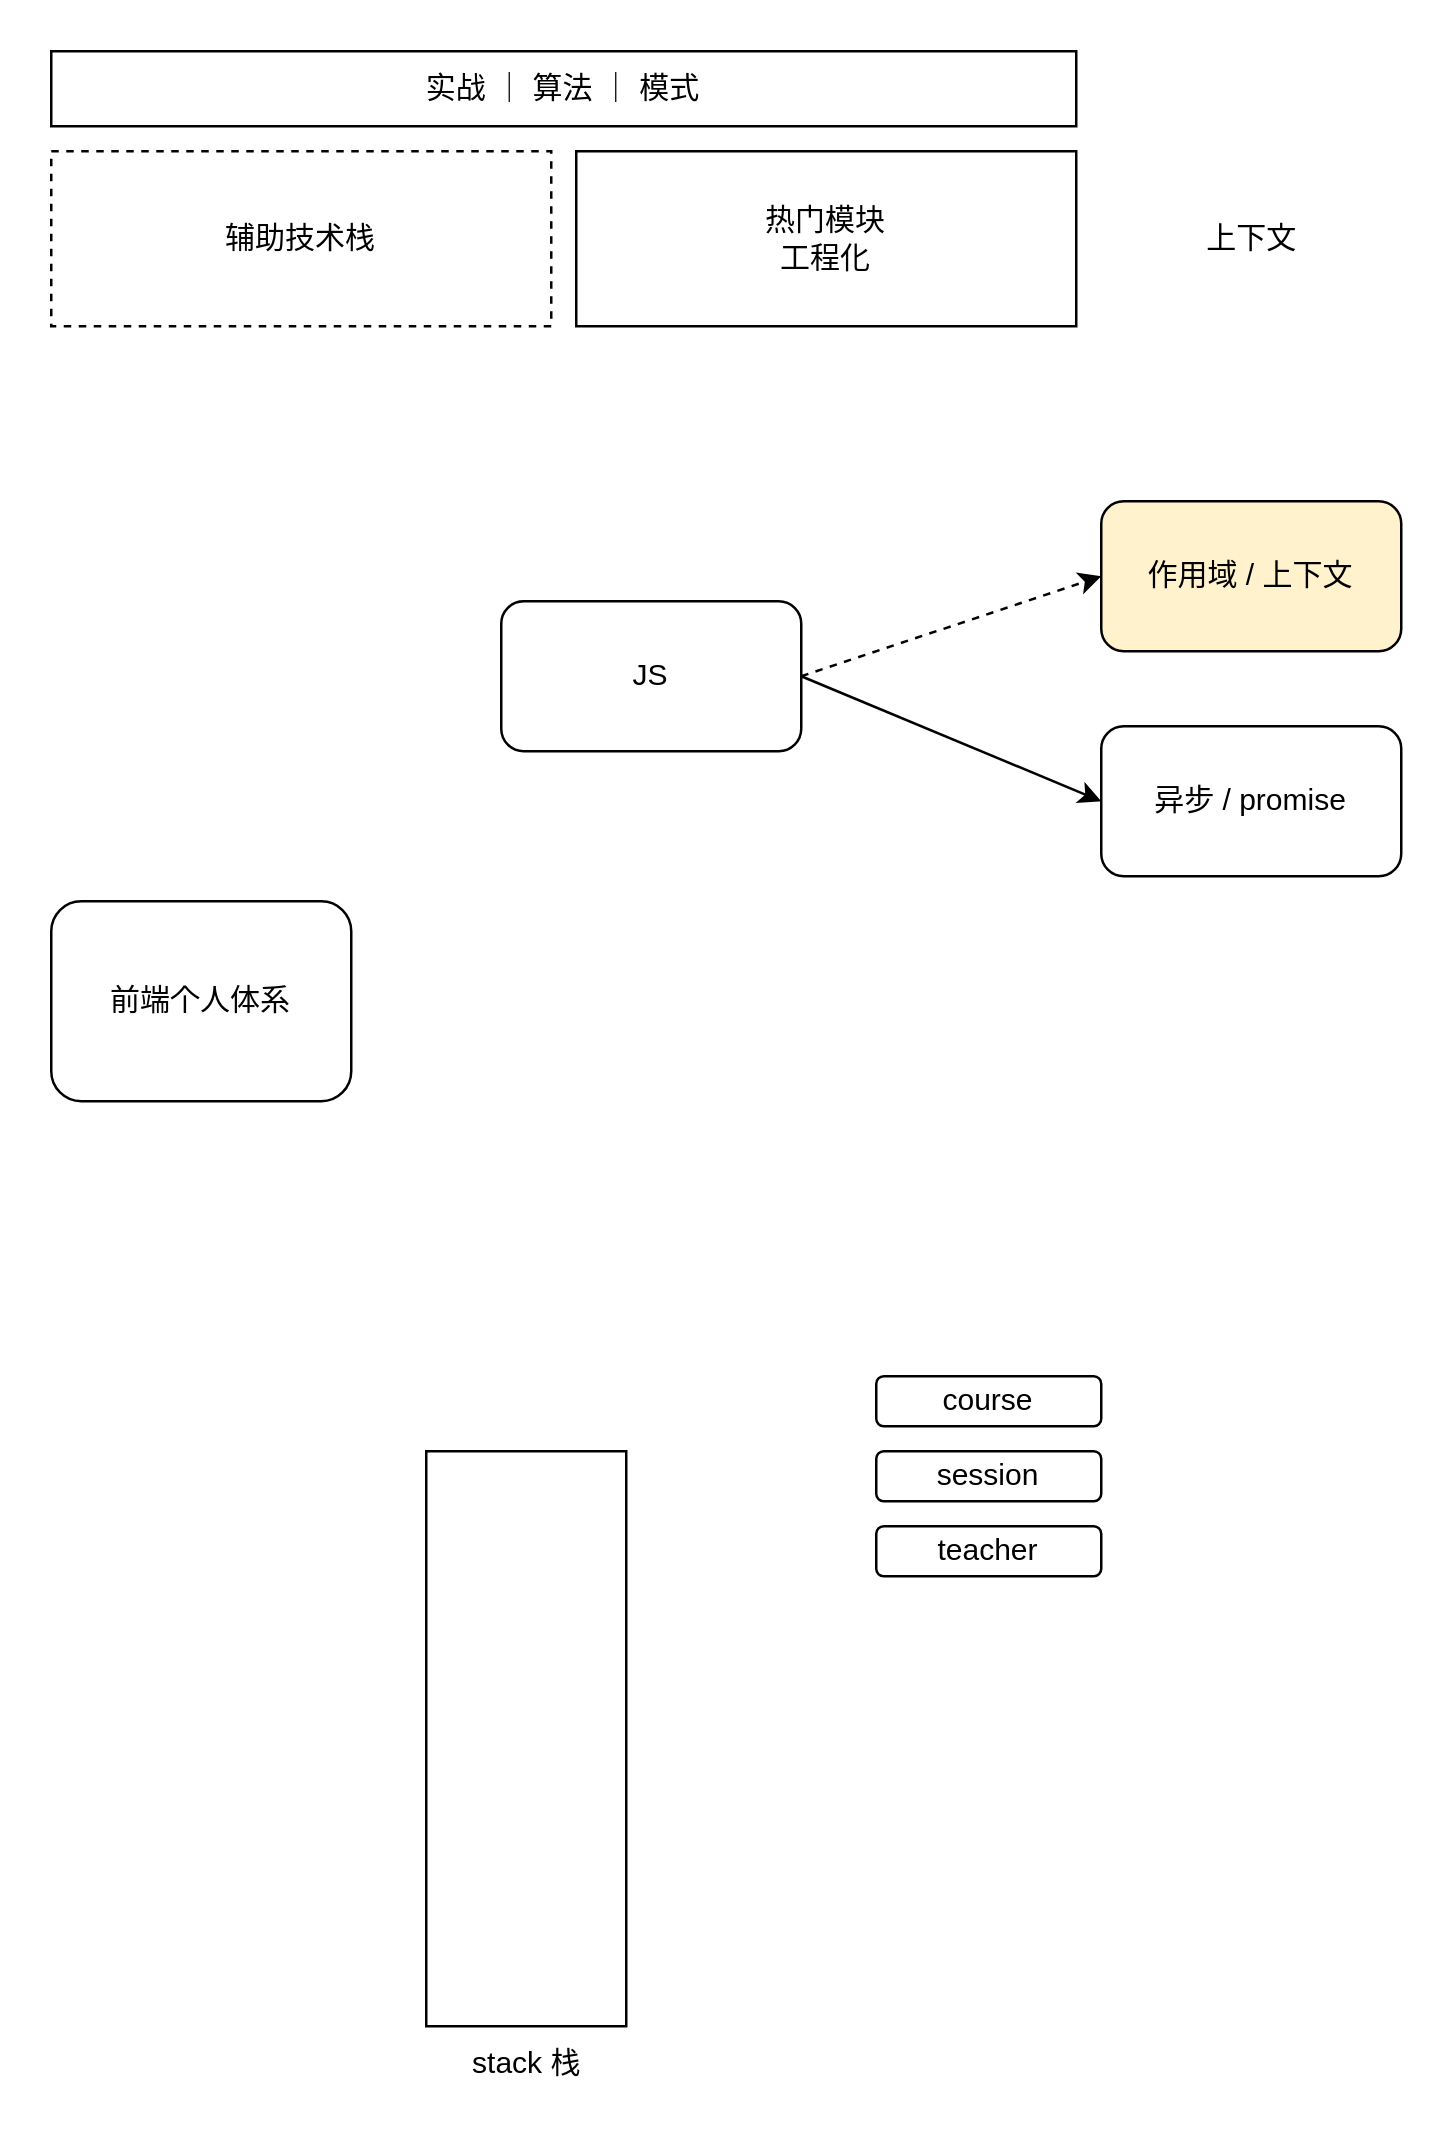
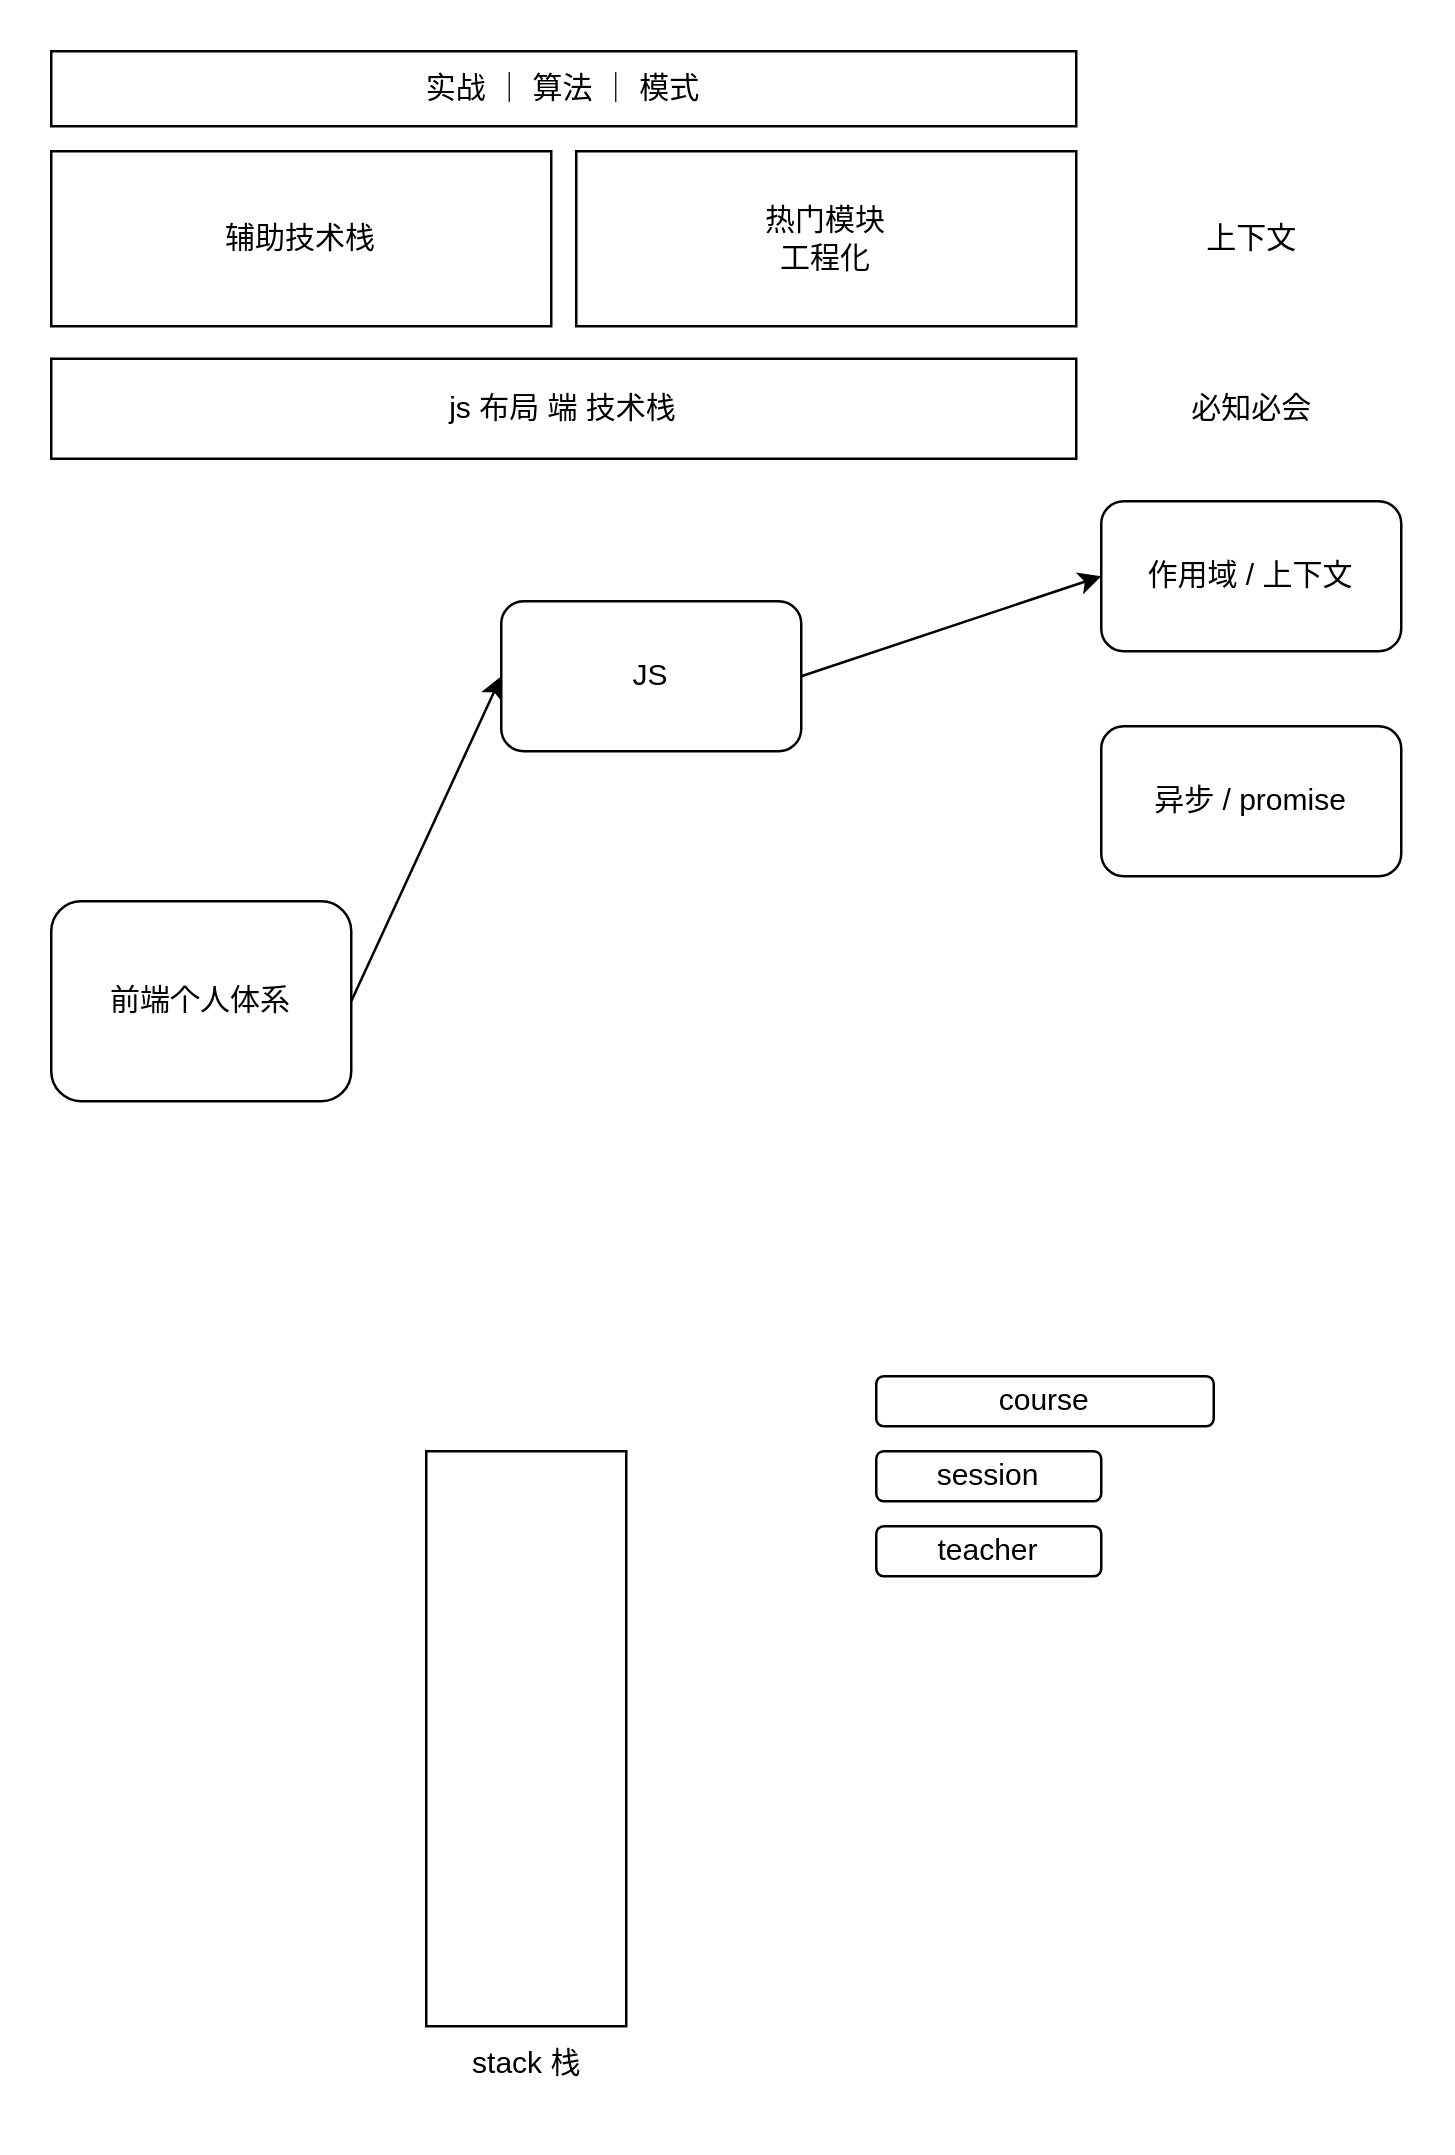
(301, 239) -> (301, 239)
none -> (564, 409)
none -> (1251, 409)
(1251, 576) -> (1251, 576)
(944, 629) -> (944, 629)
(946, 737) -> none
none -> (423, 846)
(989, 1401) -> (1045, 1401)
